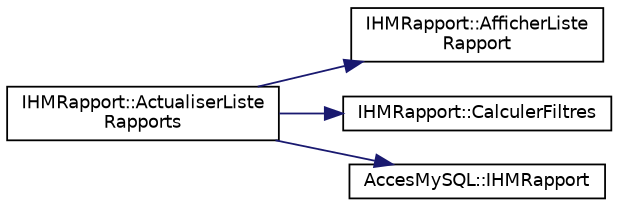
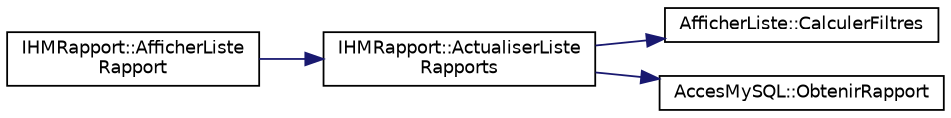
(301, 76) -> (282, 59)
(477, 114) -> (802, 25)
(477, 181) -> (802, 93)
